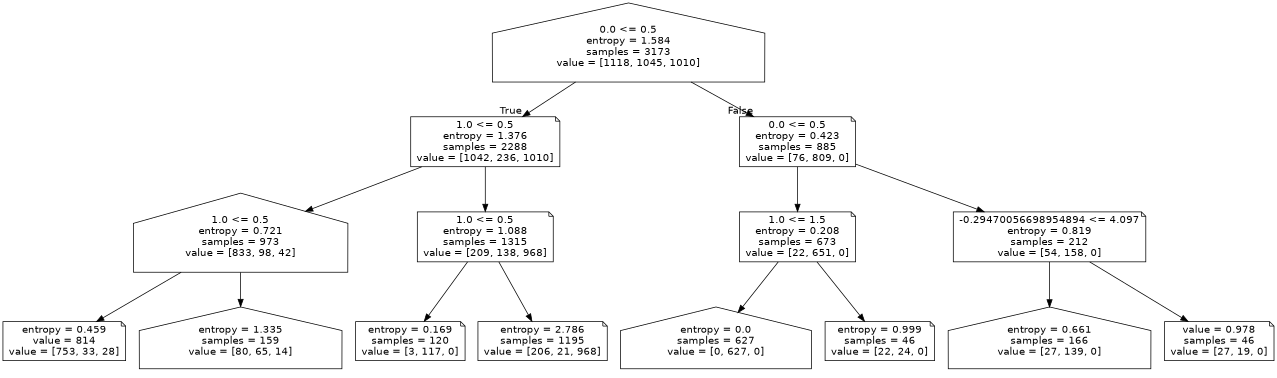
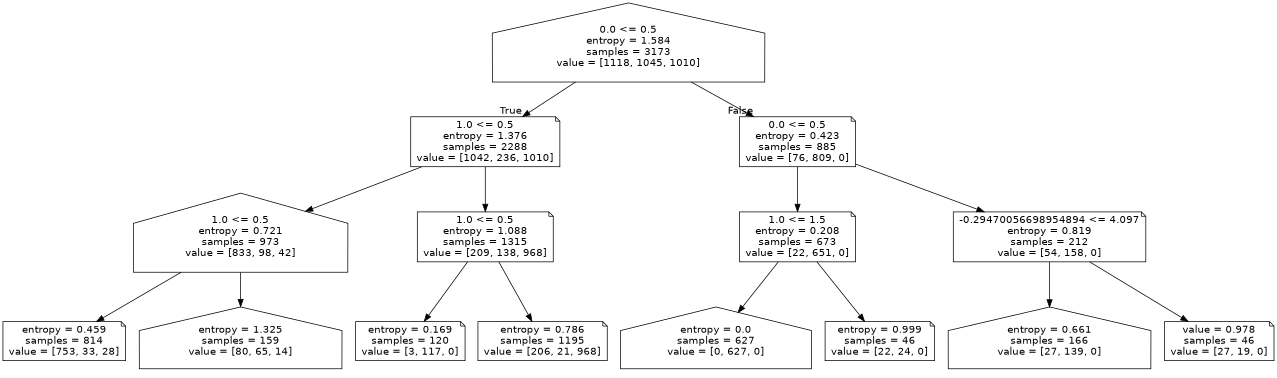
(64, 341) -> (64, 341)
(241, 341) -> (241, 341)
(543, 341) -> (543, 341)
